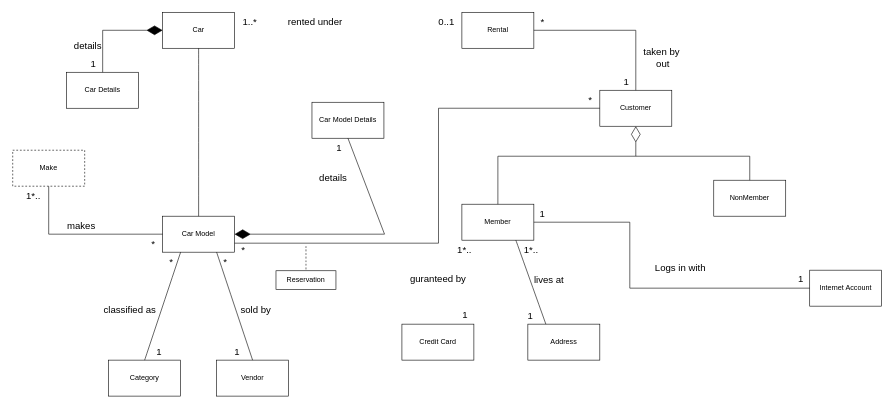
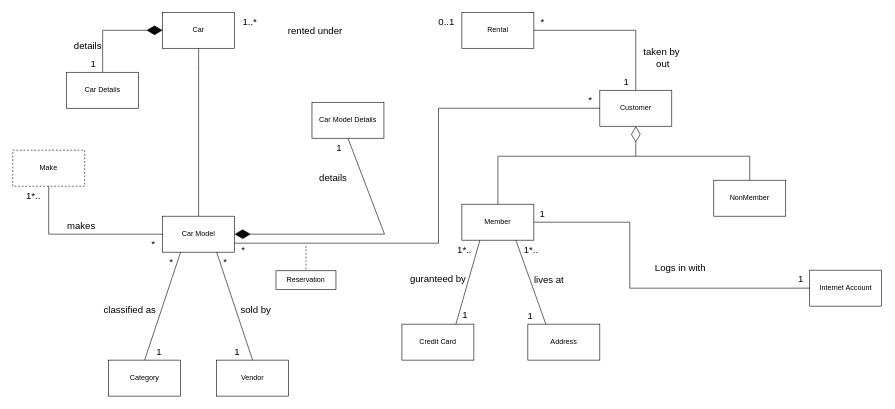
(315, 21) -> (315, 30)
none -> (468, 282)
